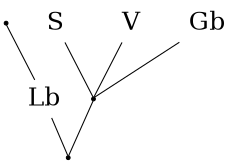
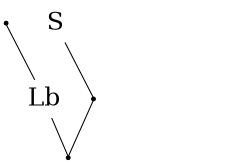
(131, 23) -> none
(207, 23) -> none
